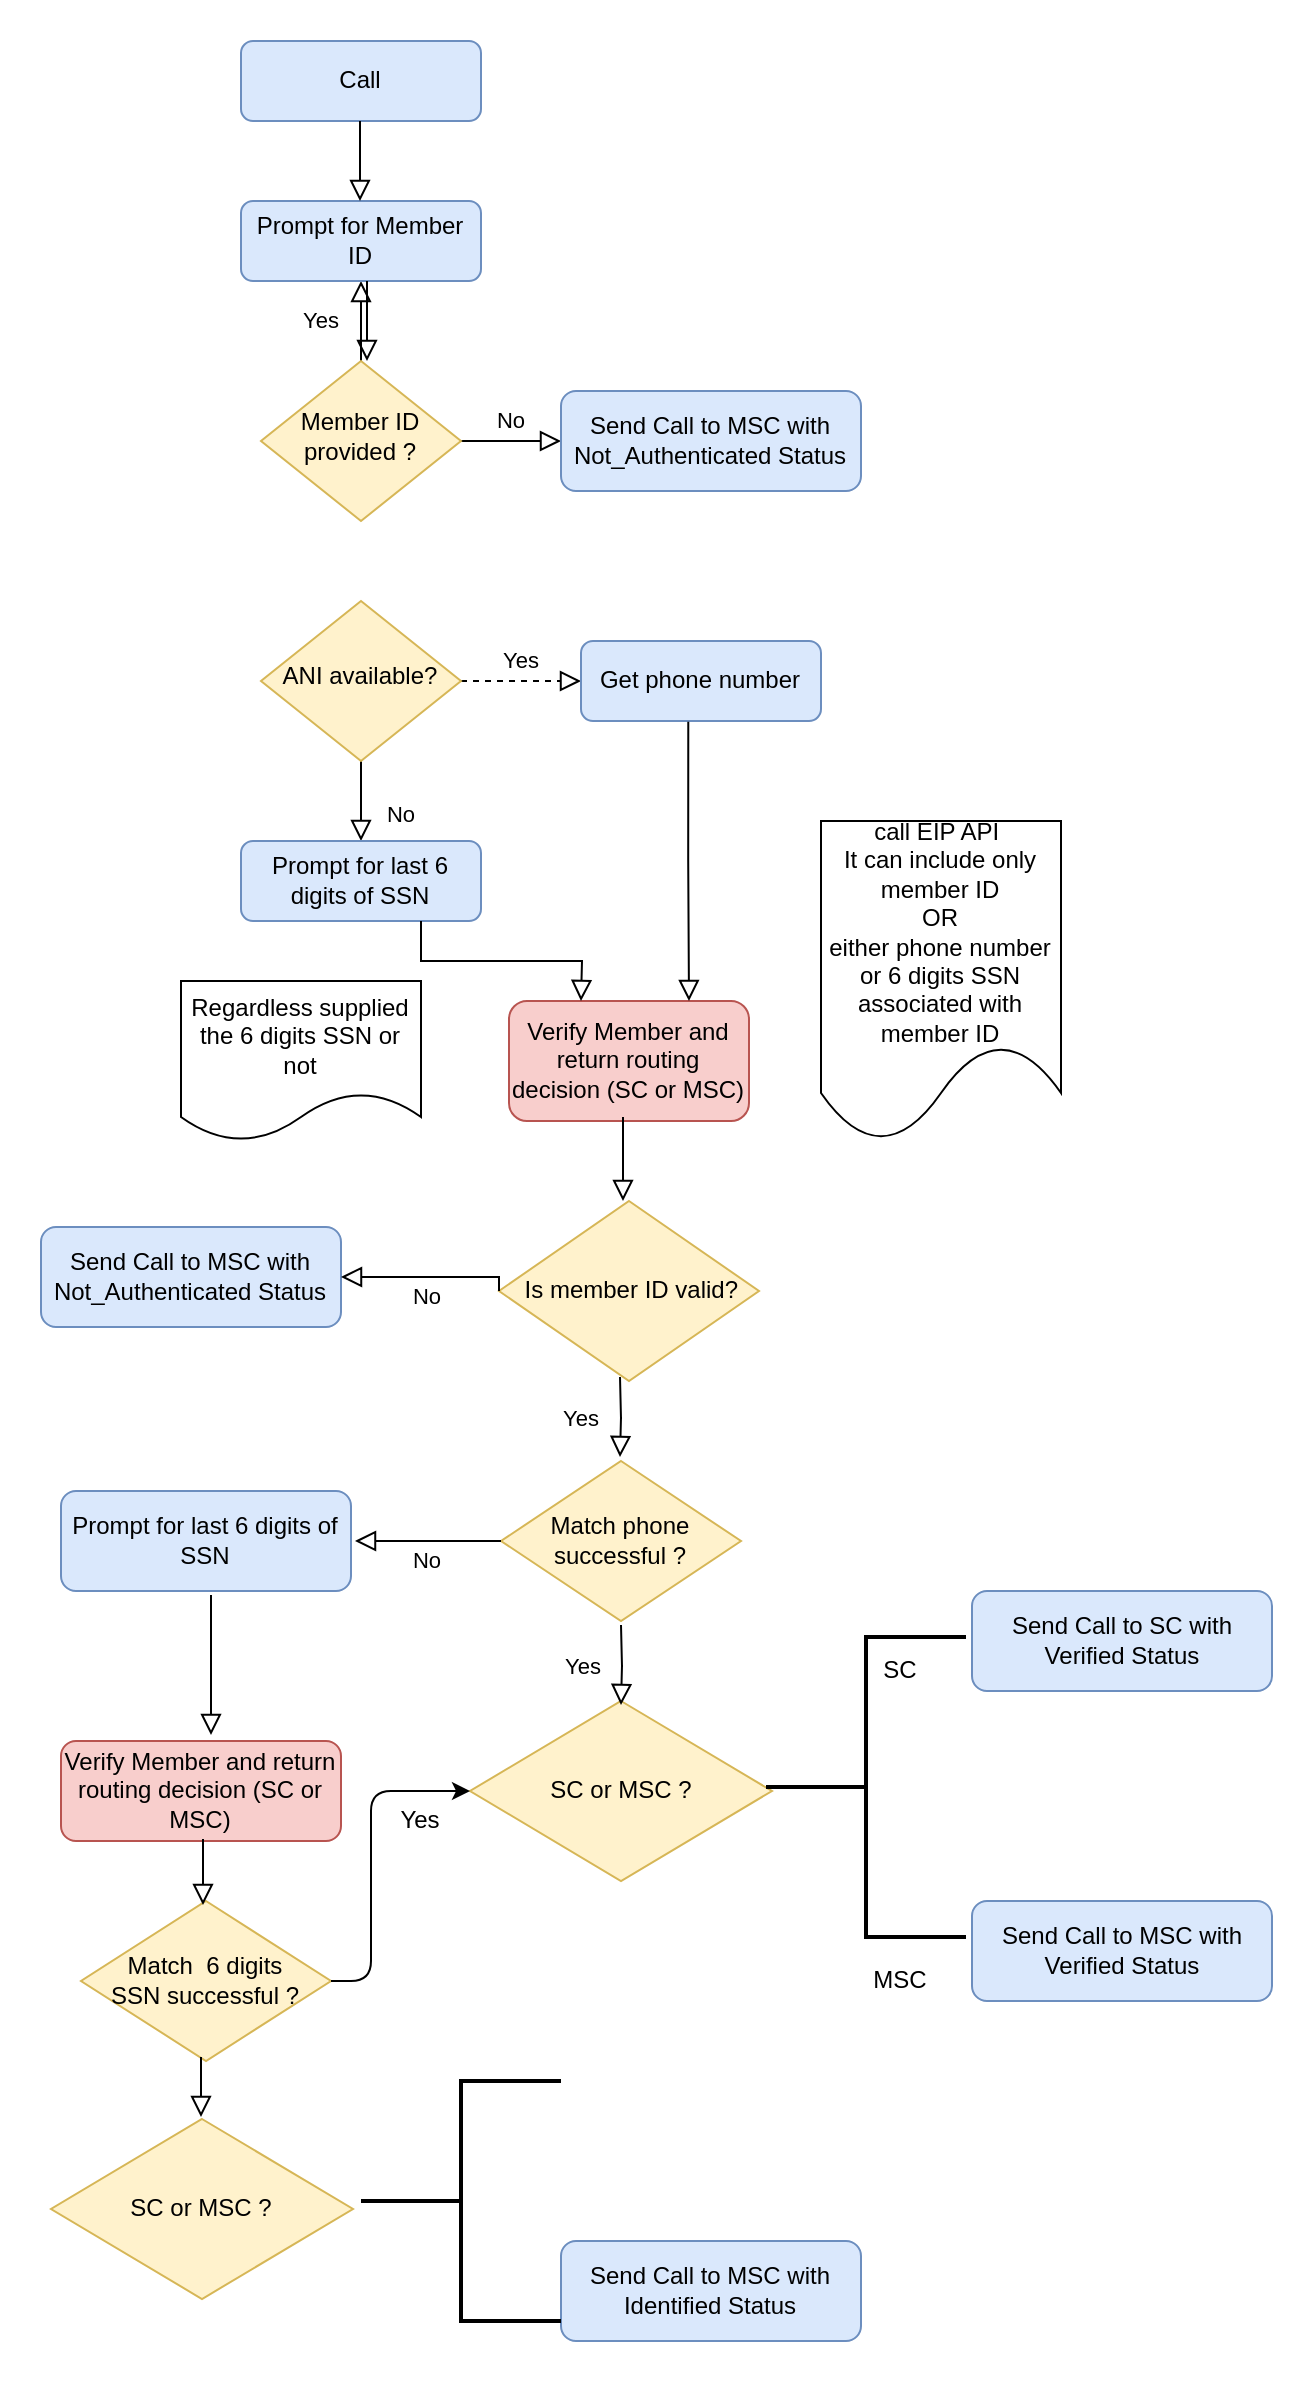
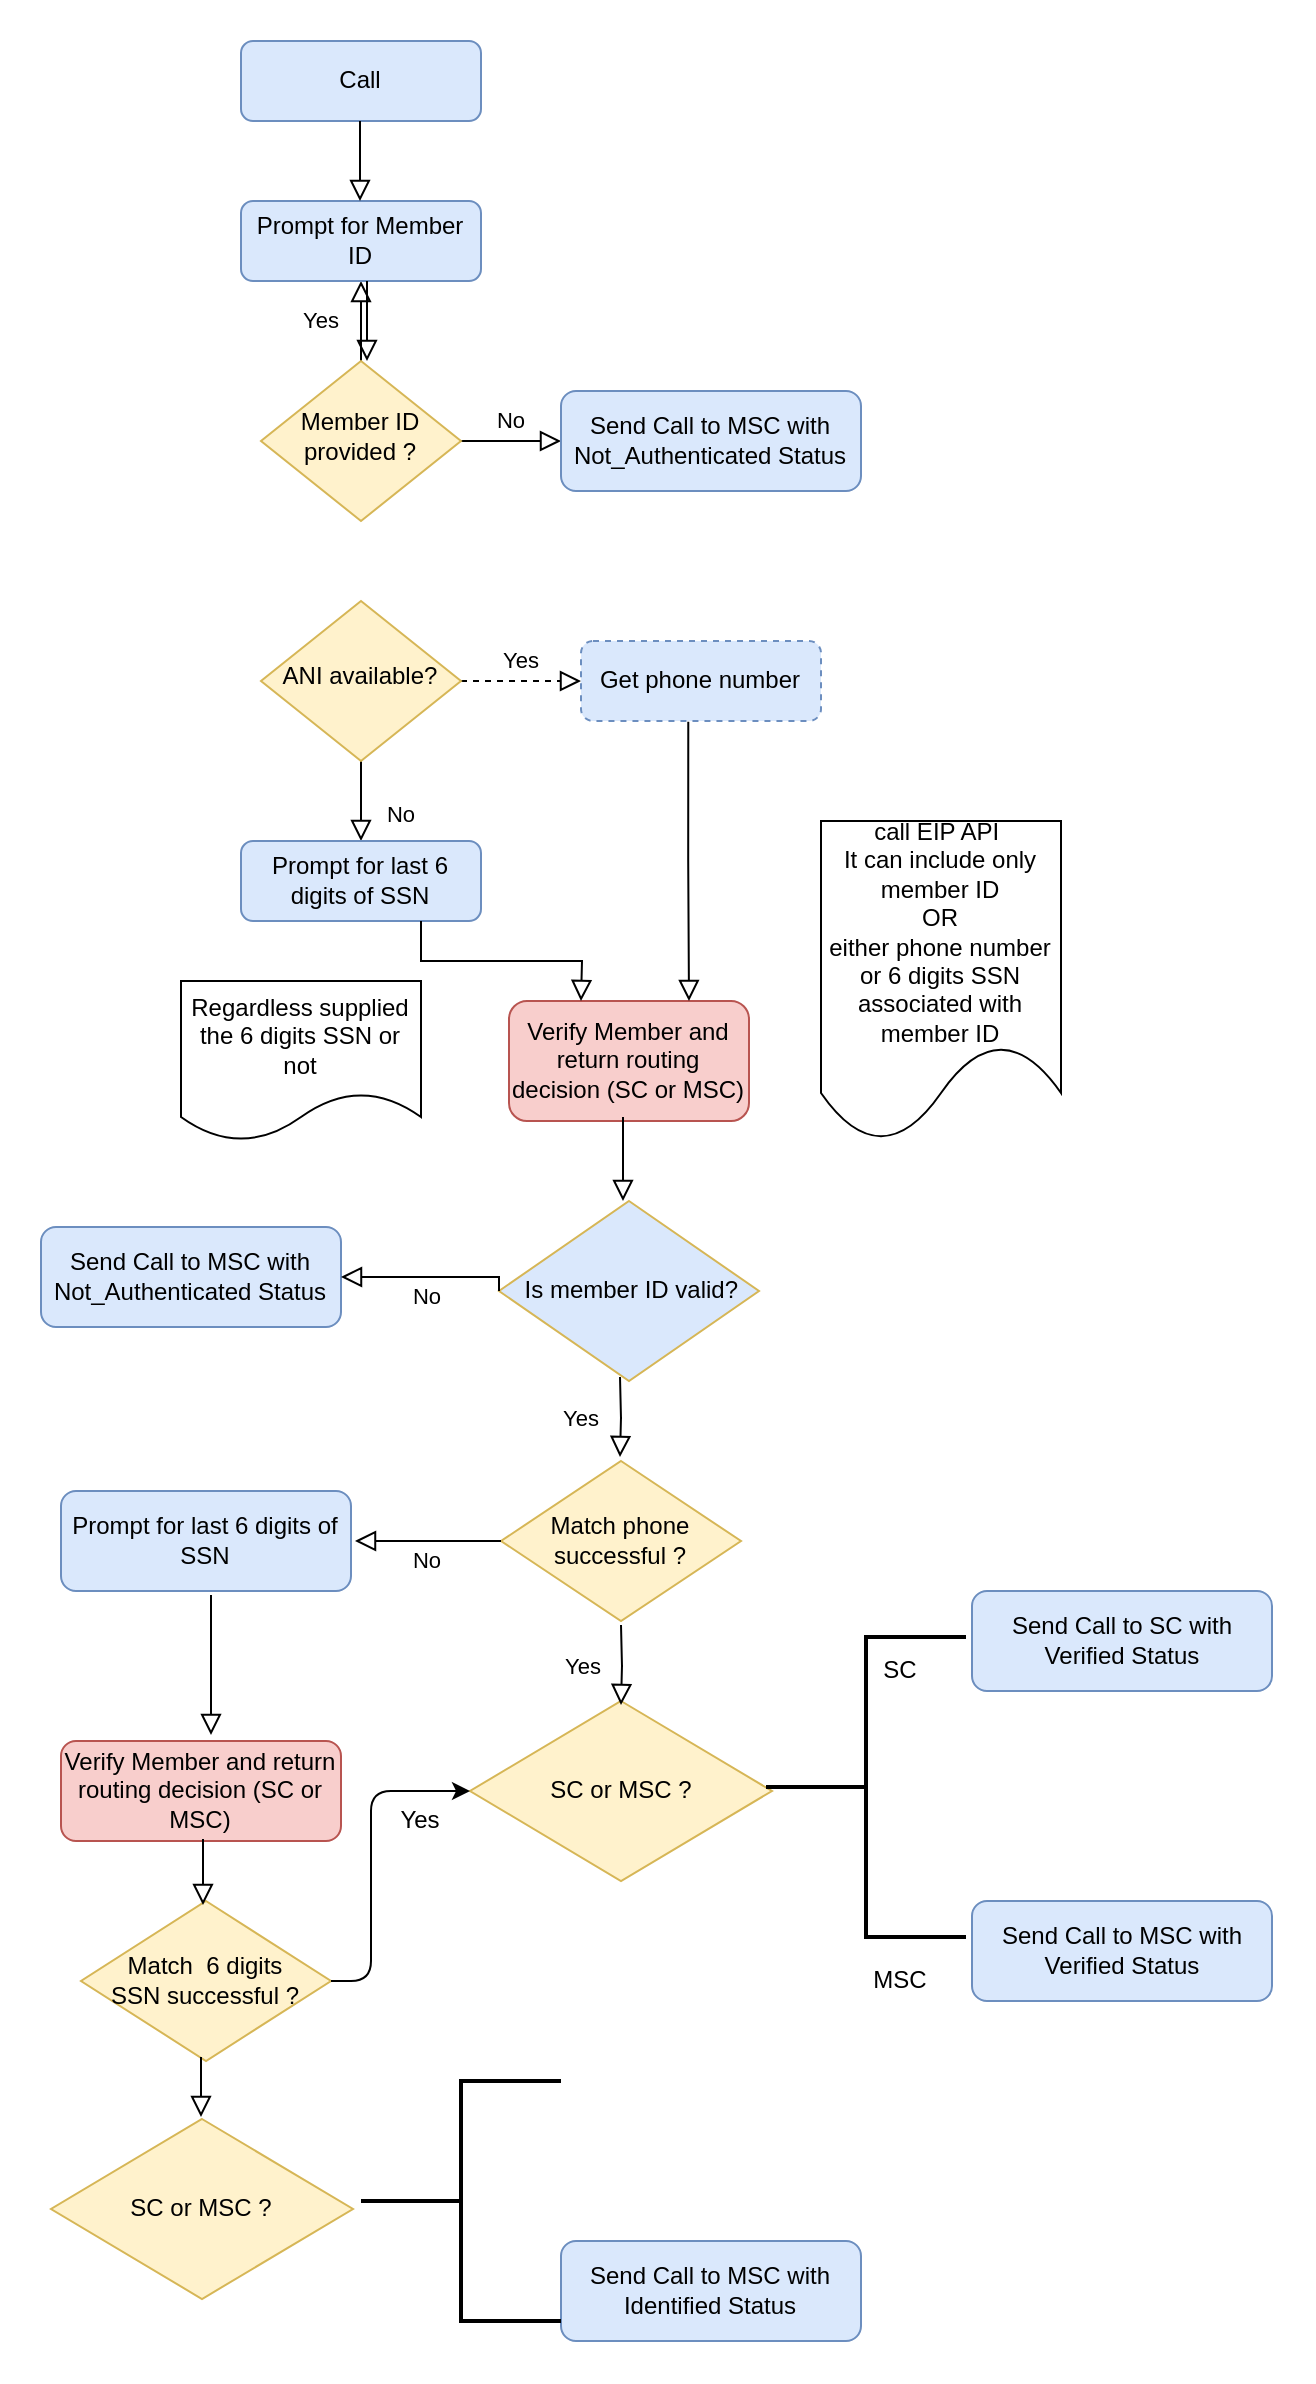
(701, 681) -> (701, 681)
(629, 1291) -> (629, 1291)
